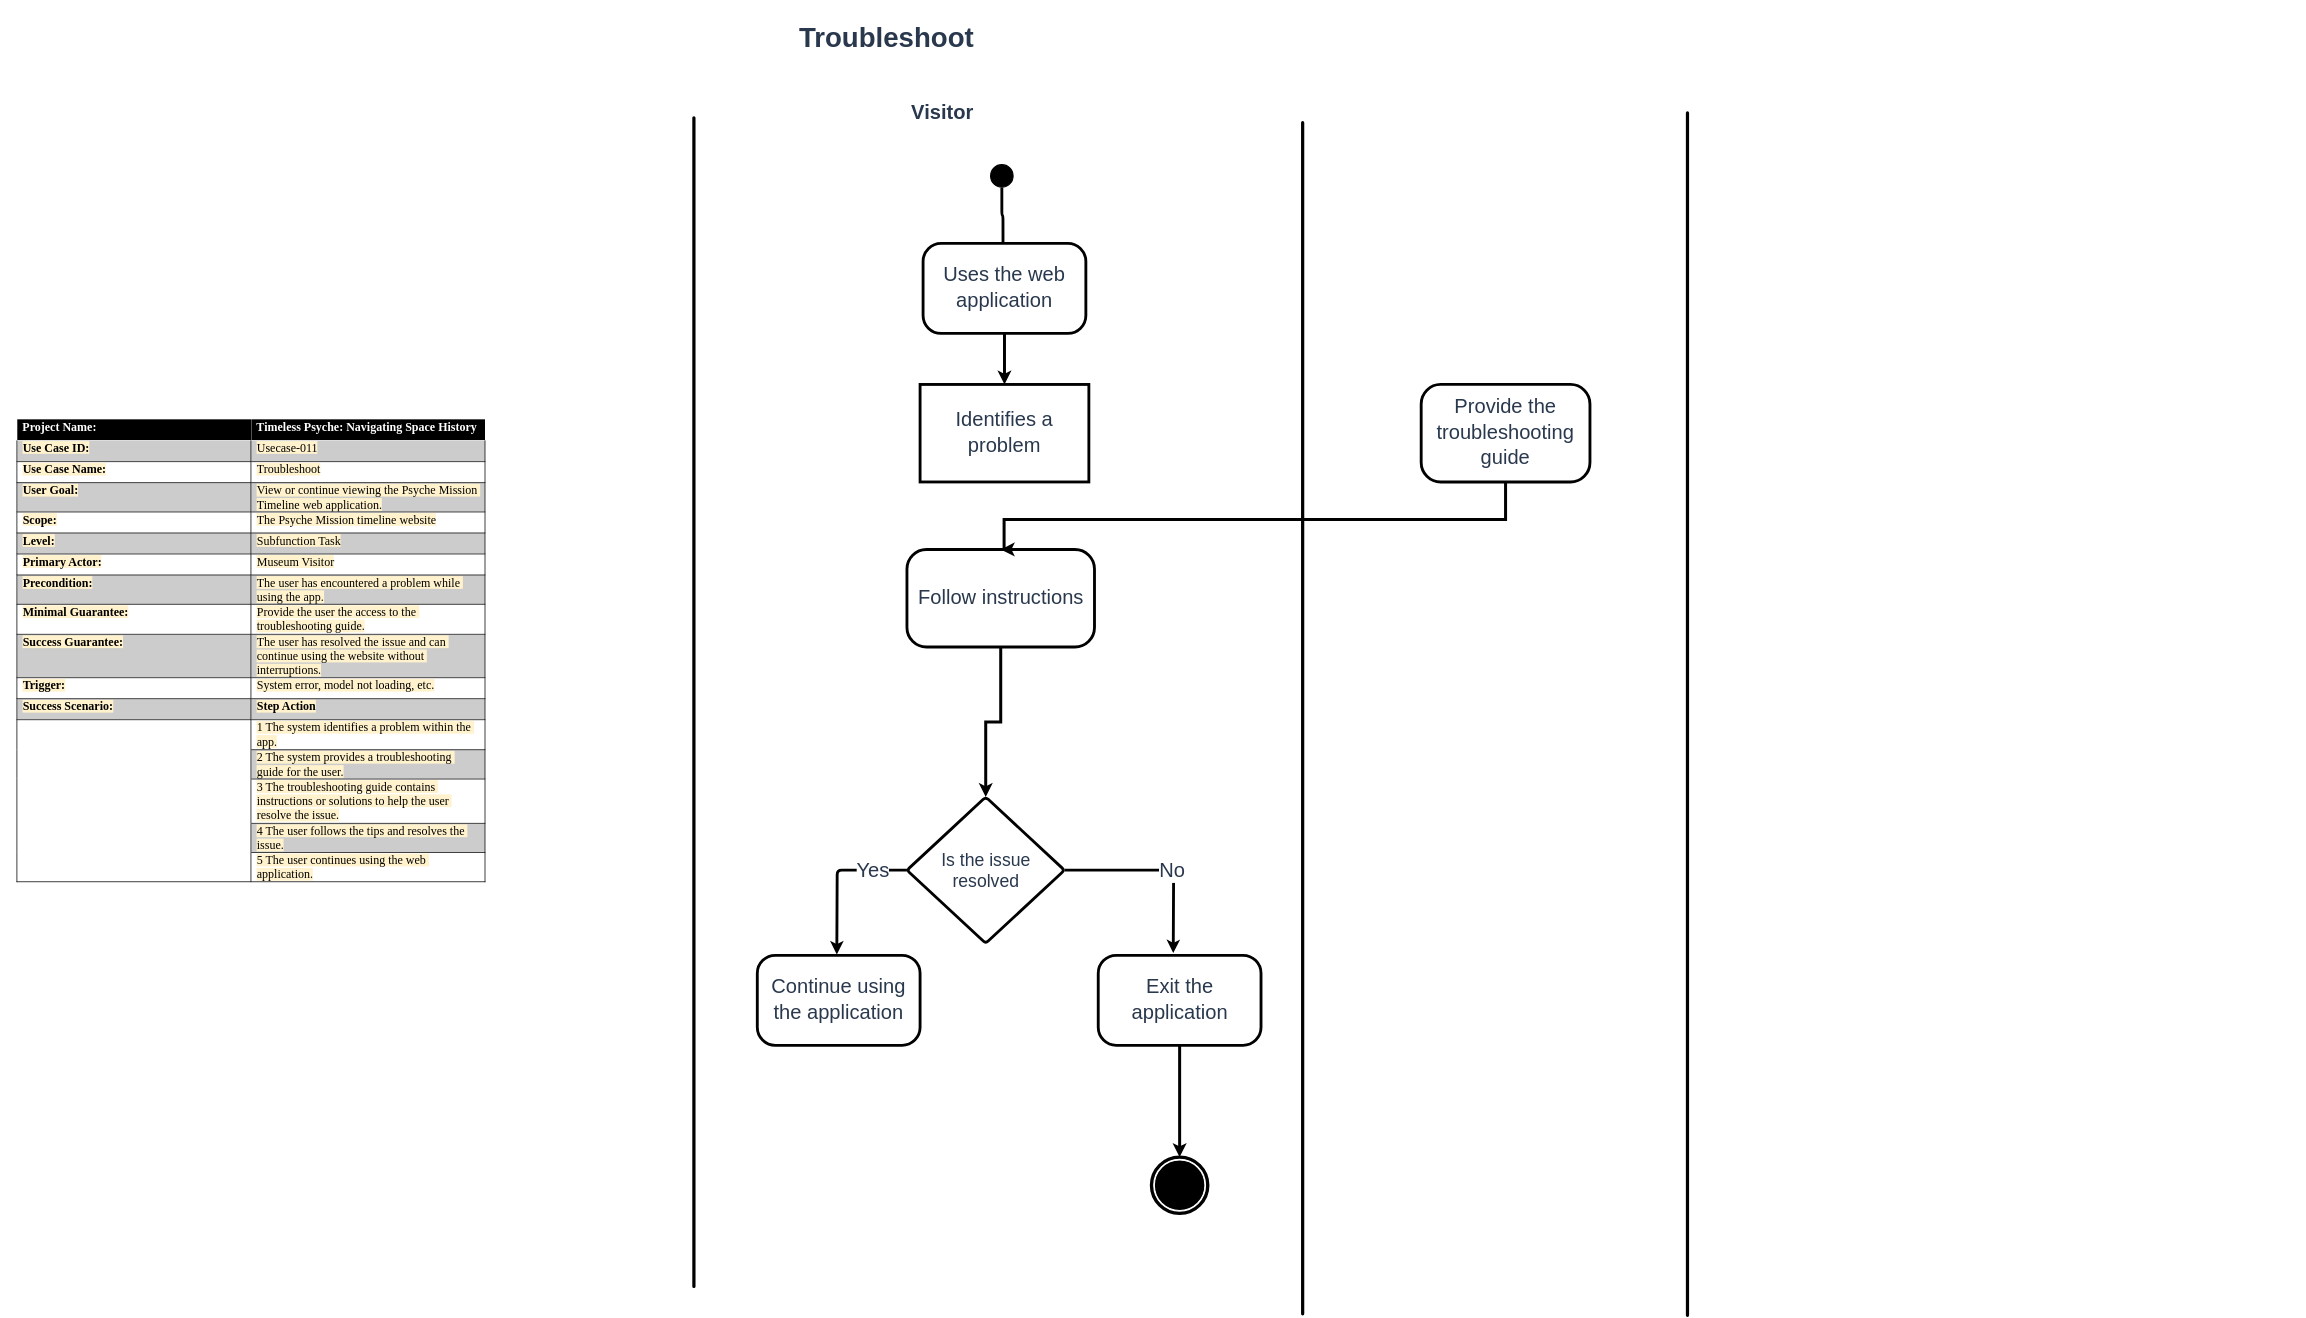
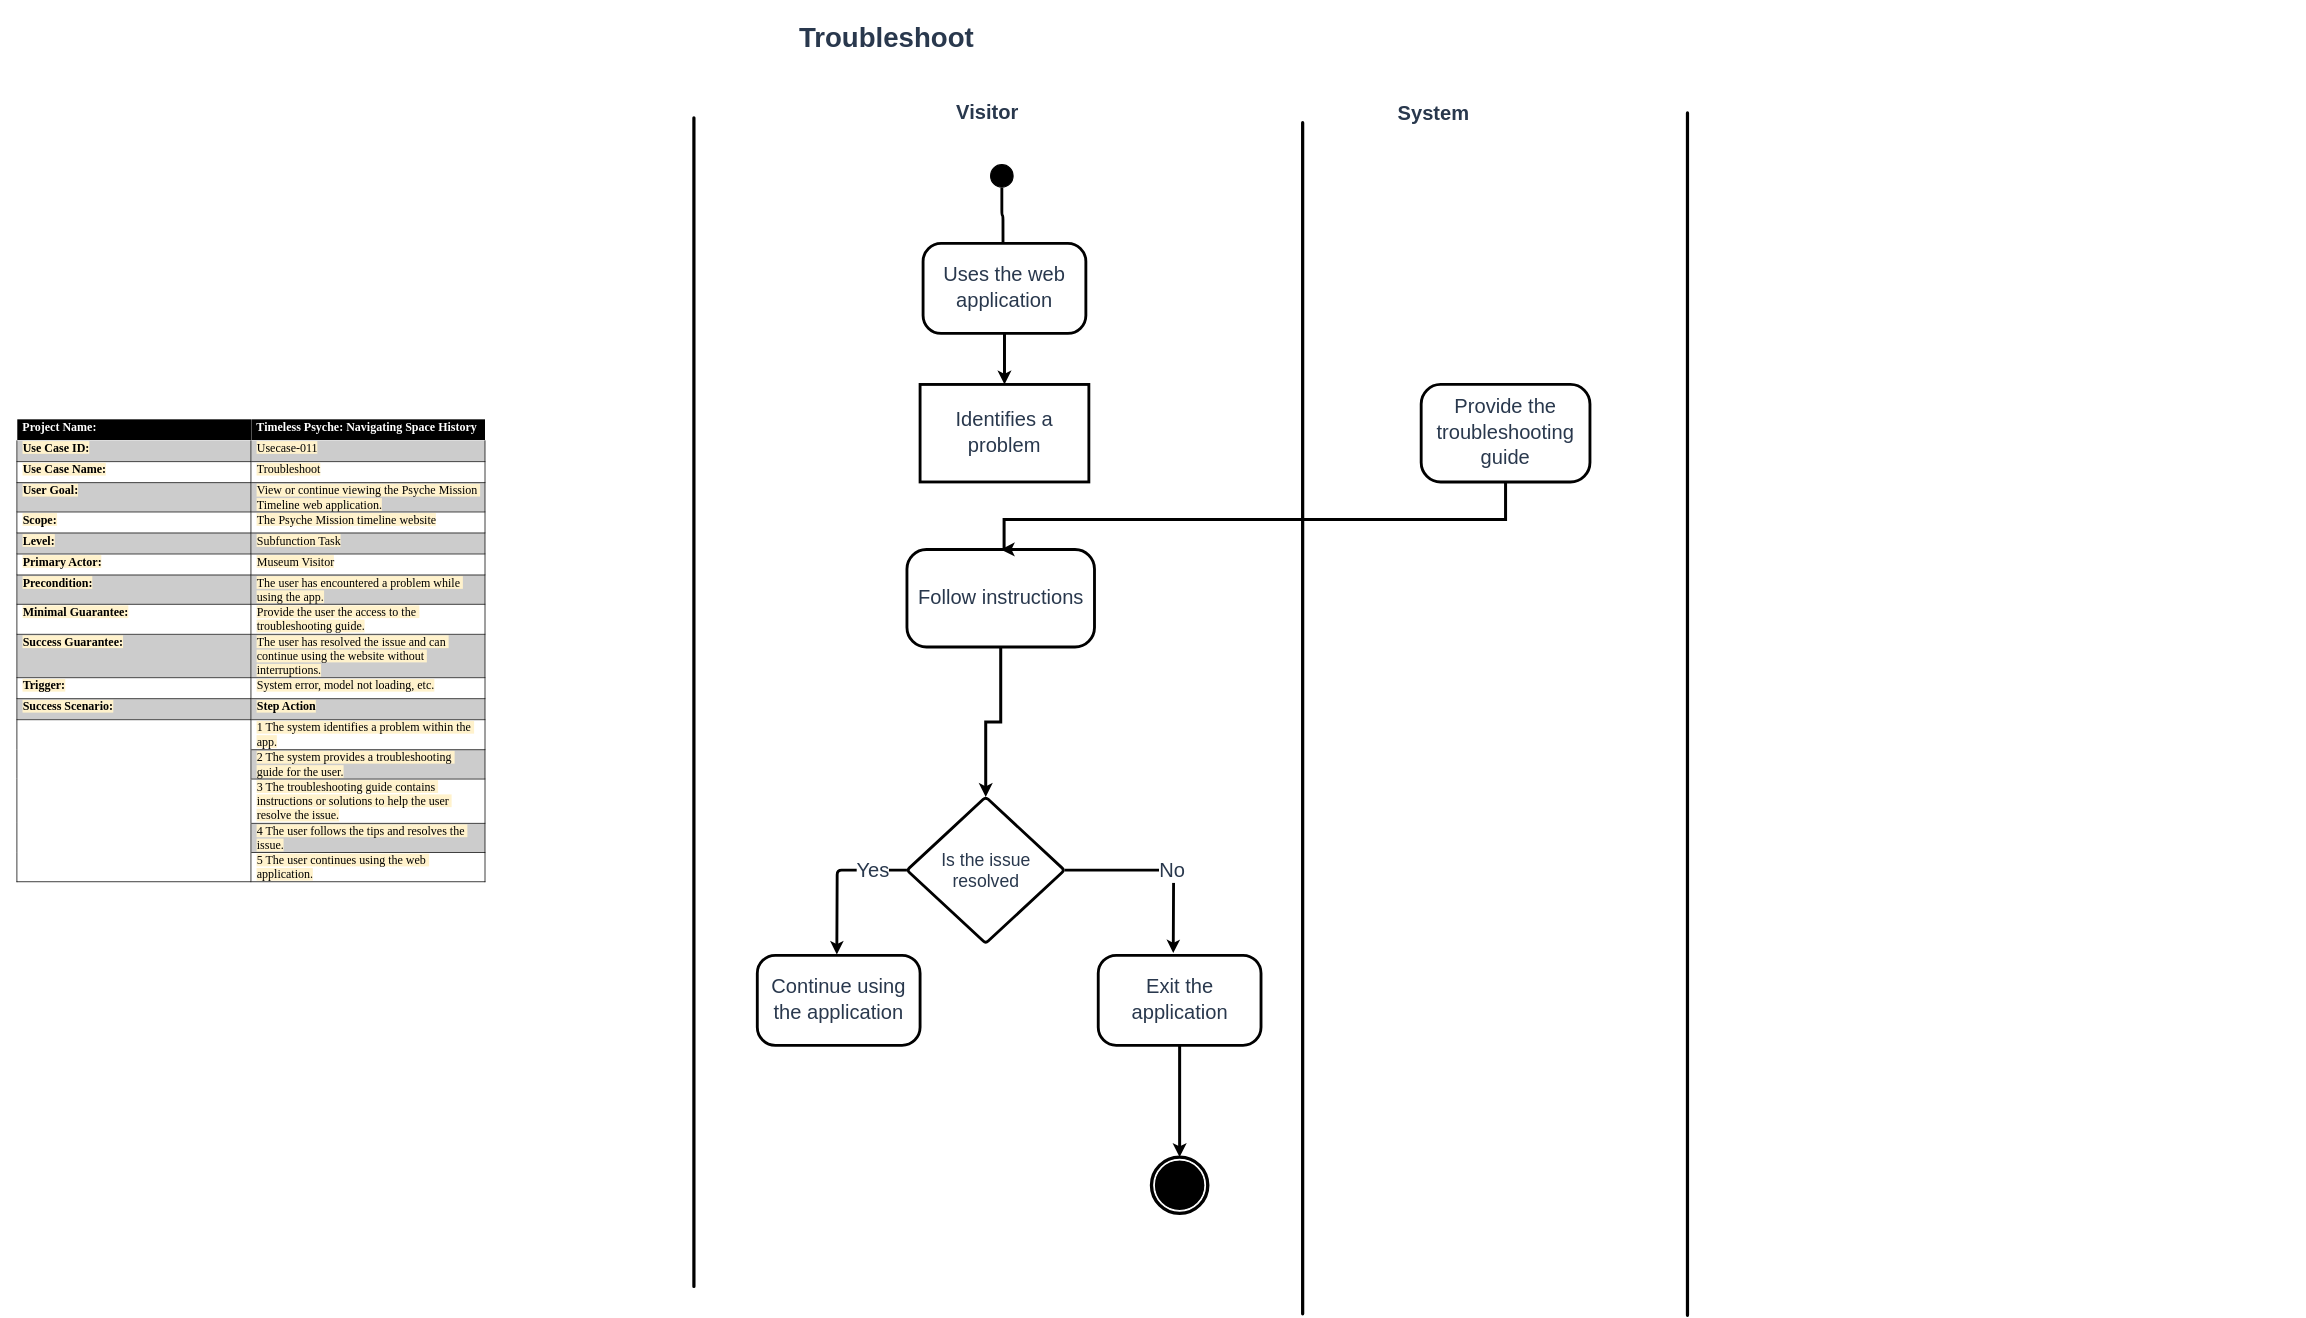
(942, 113) -> (987, 113)
none -> (1517, 114)
